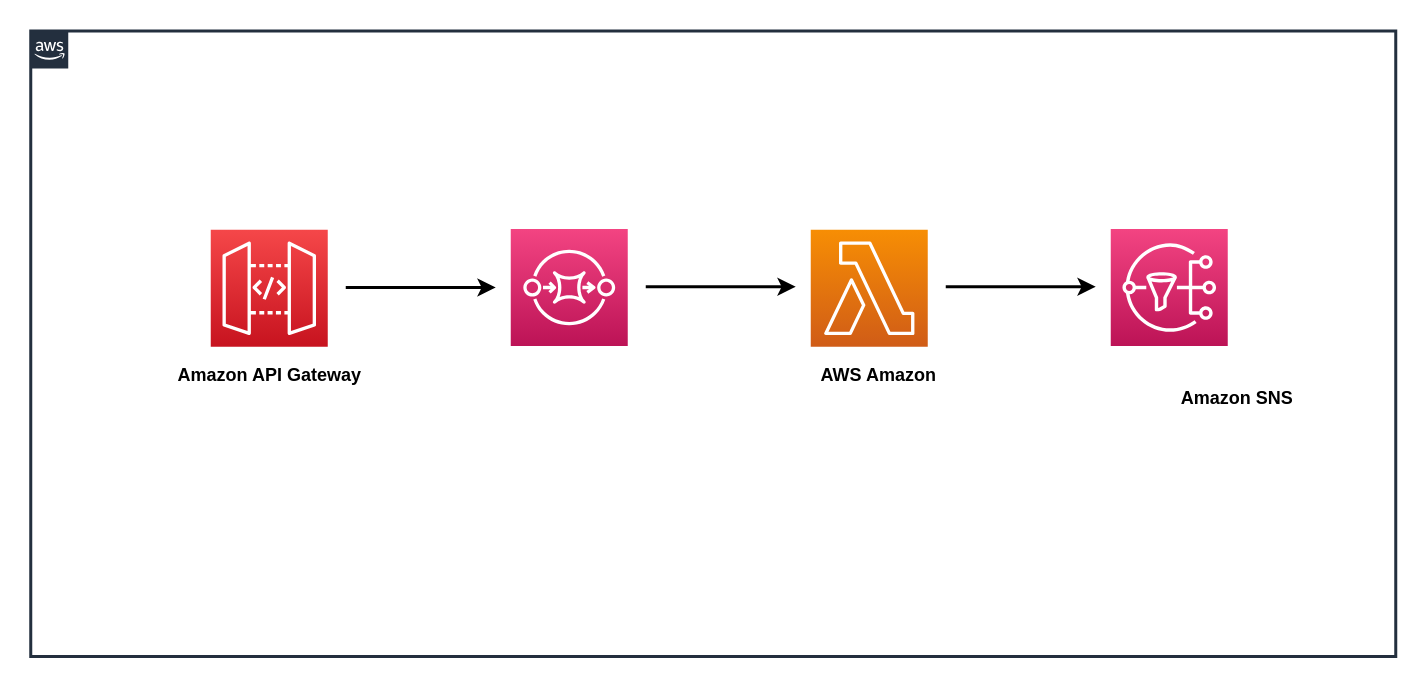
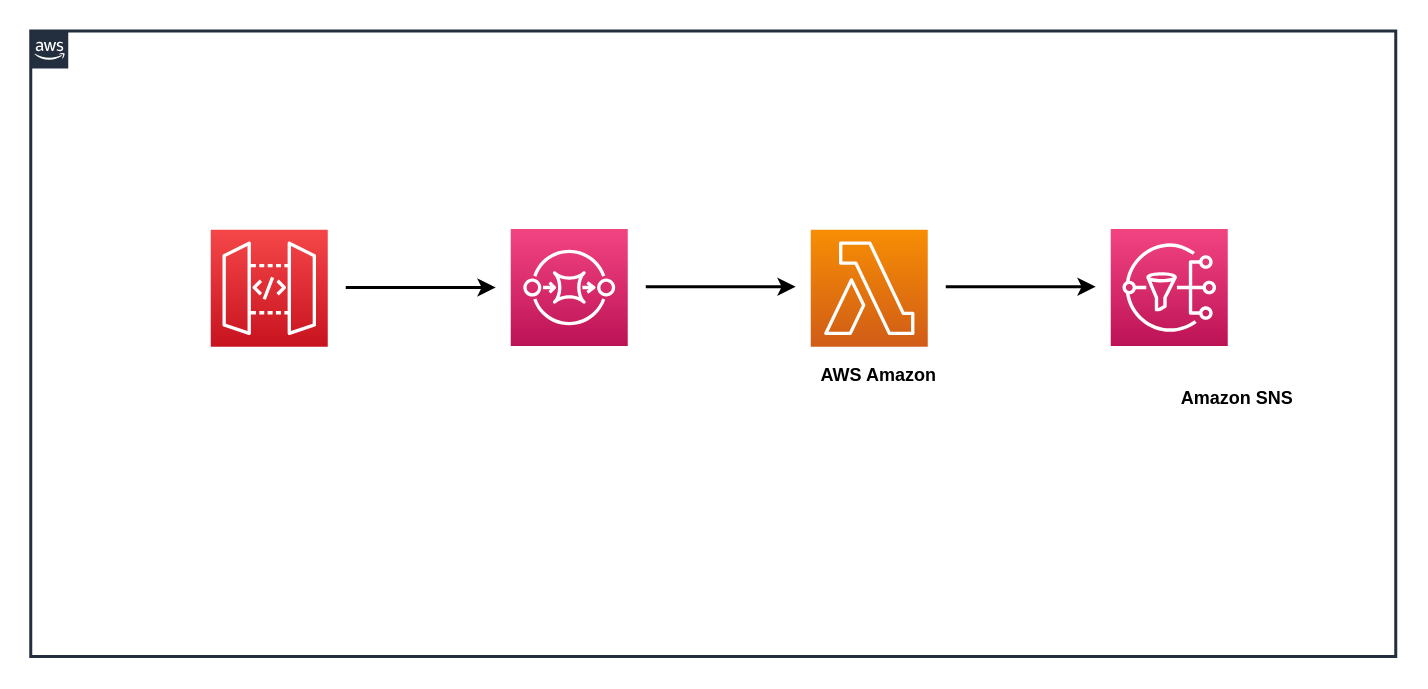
(269, 376) -> none
